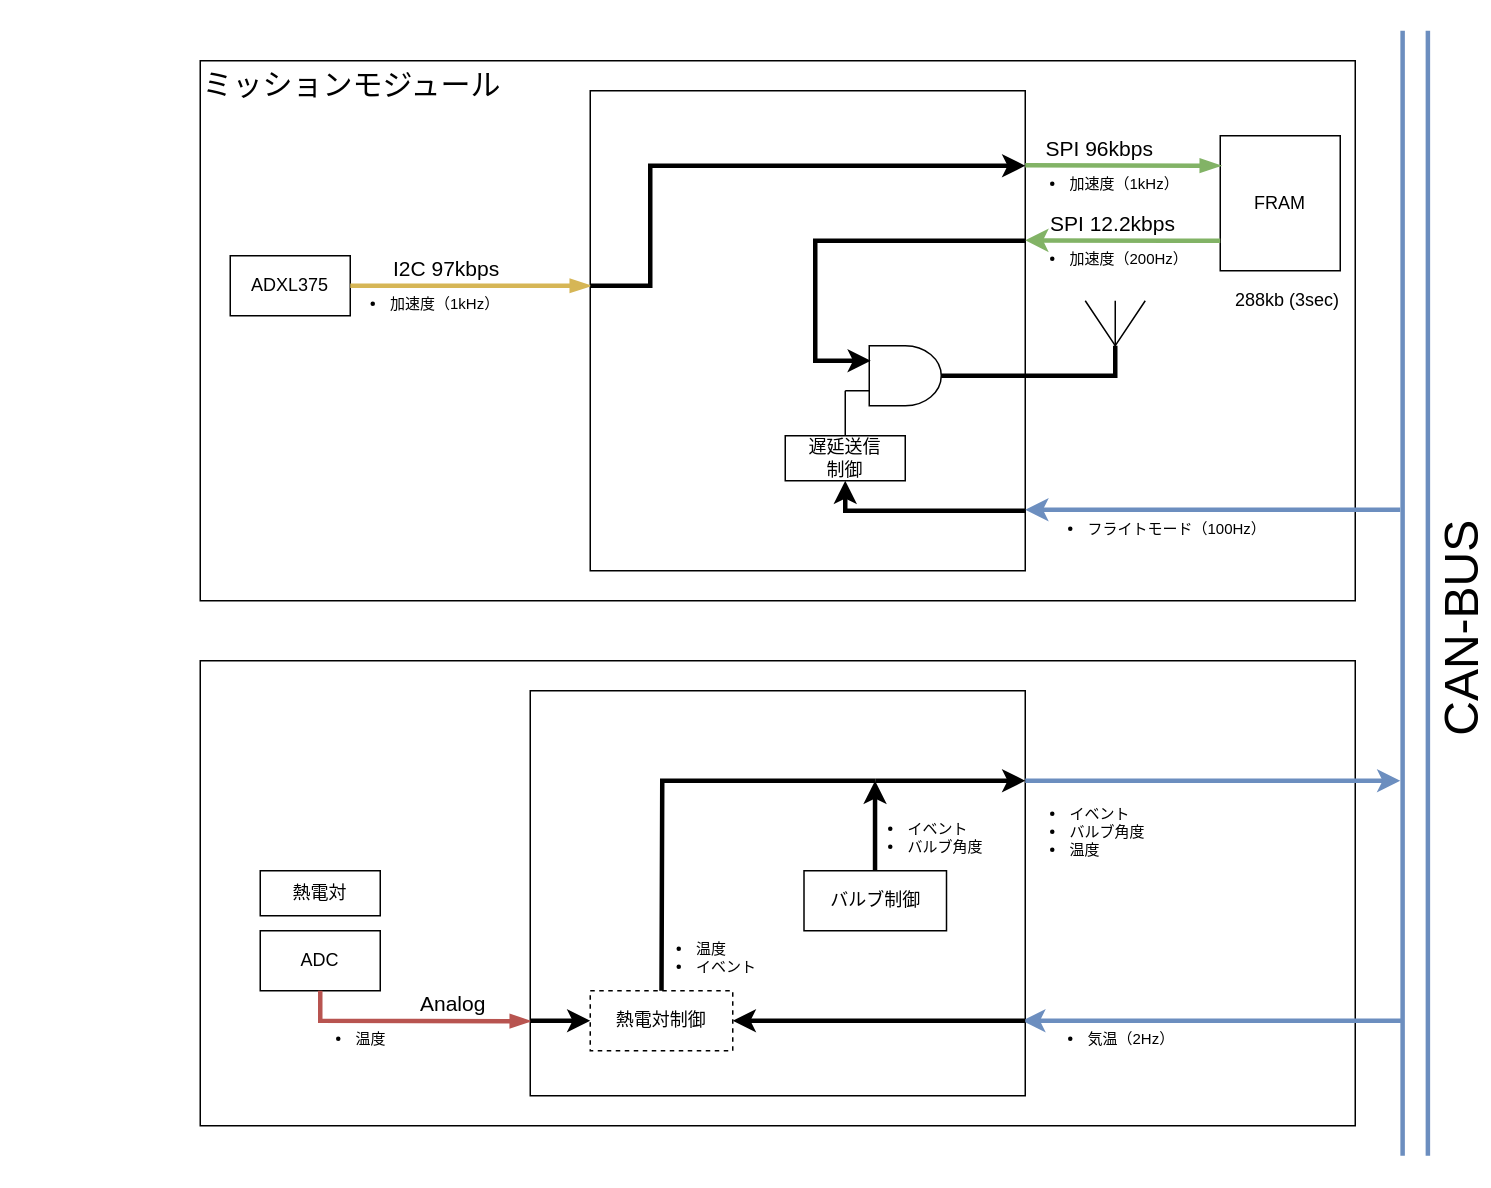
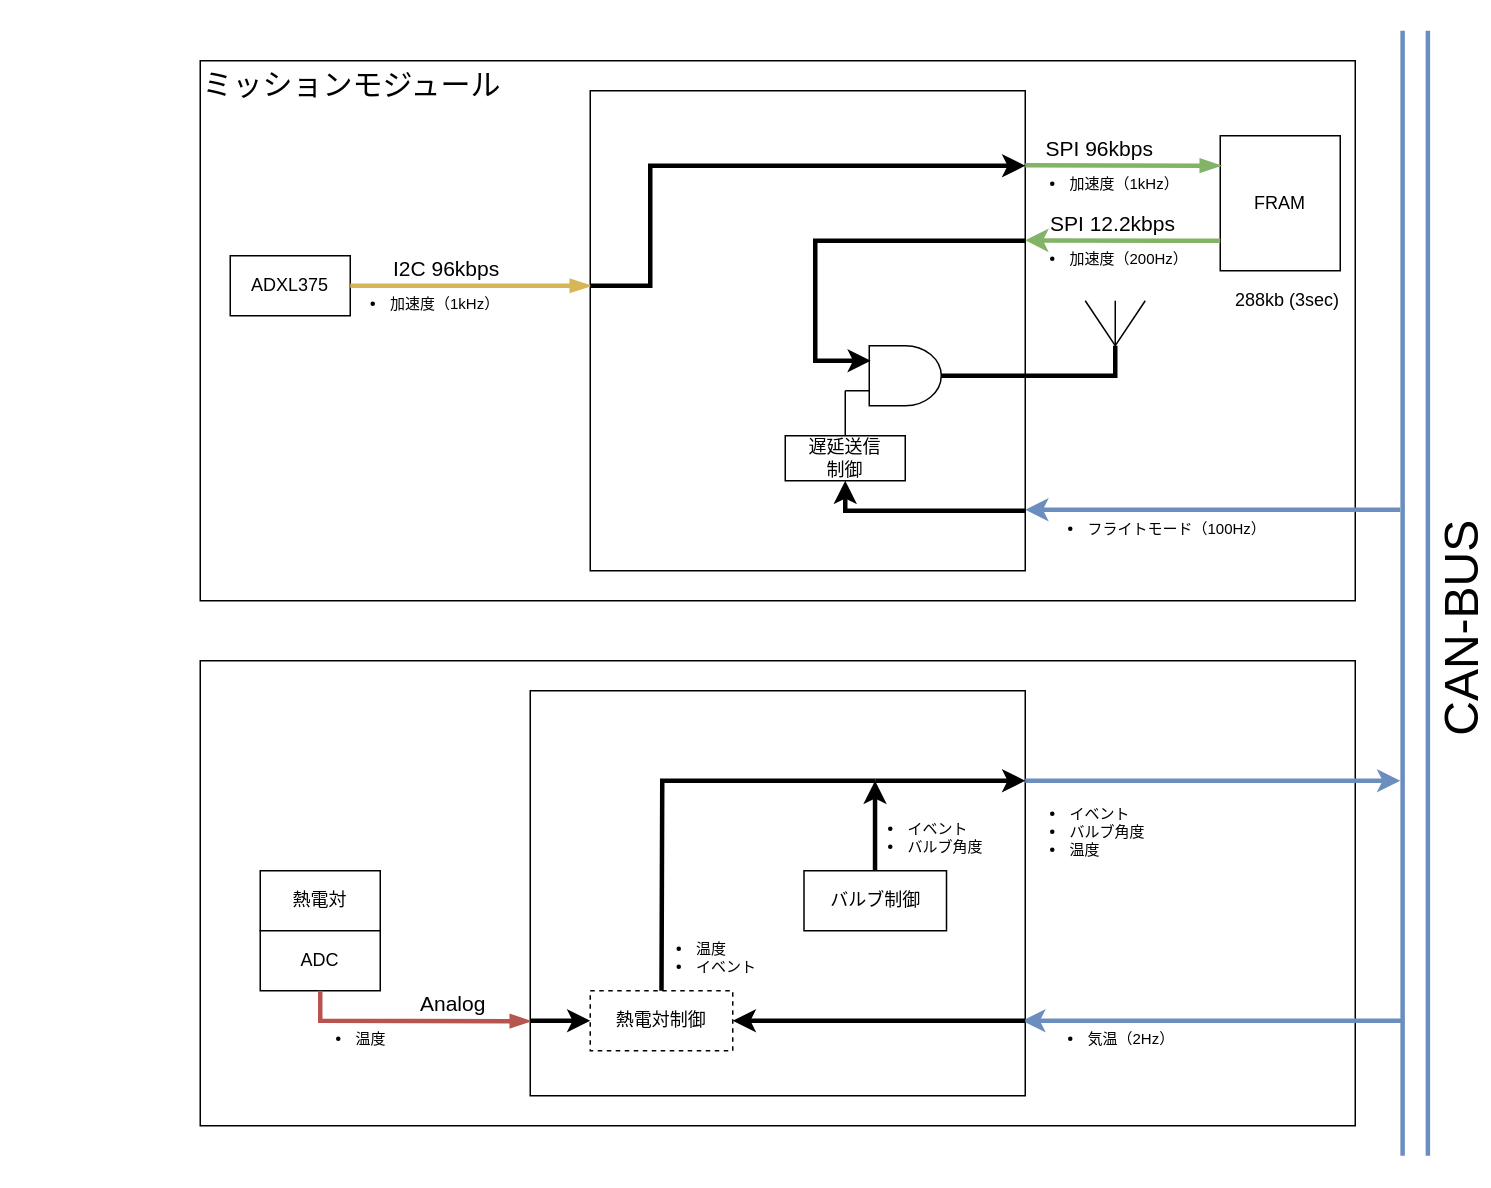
(450, 269) -> (450, 269)
(320, 893) -> (320, 901)
